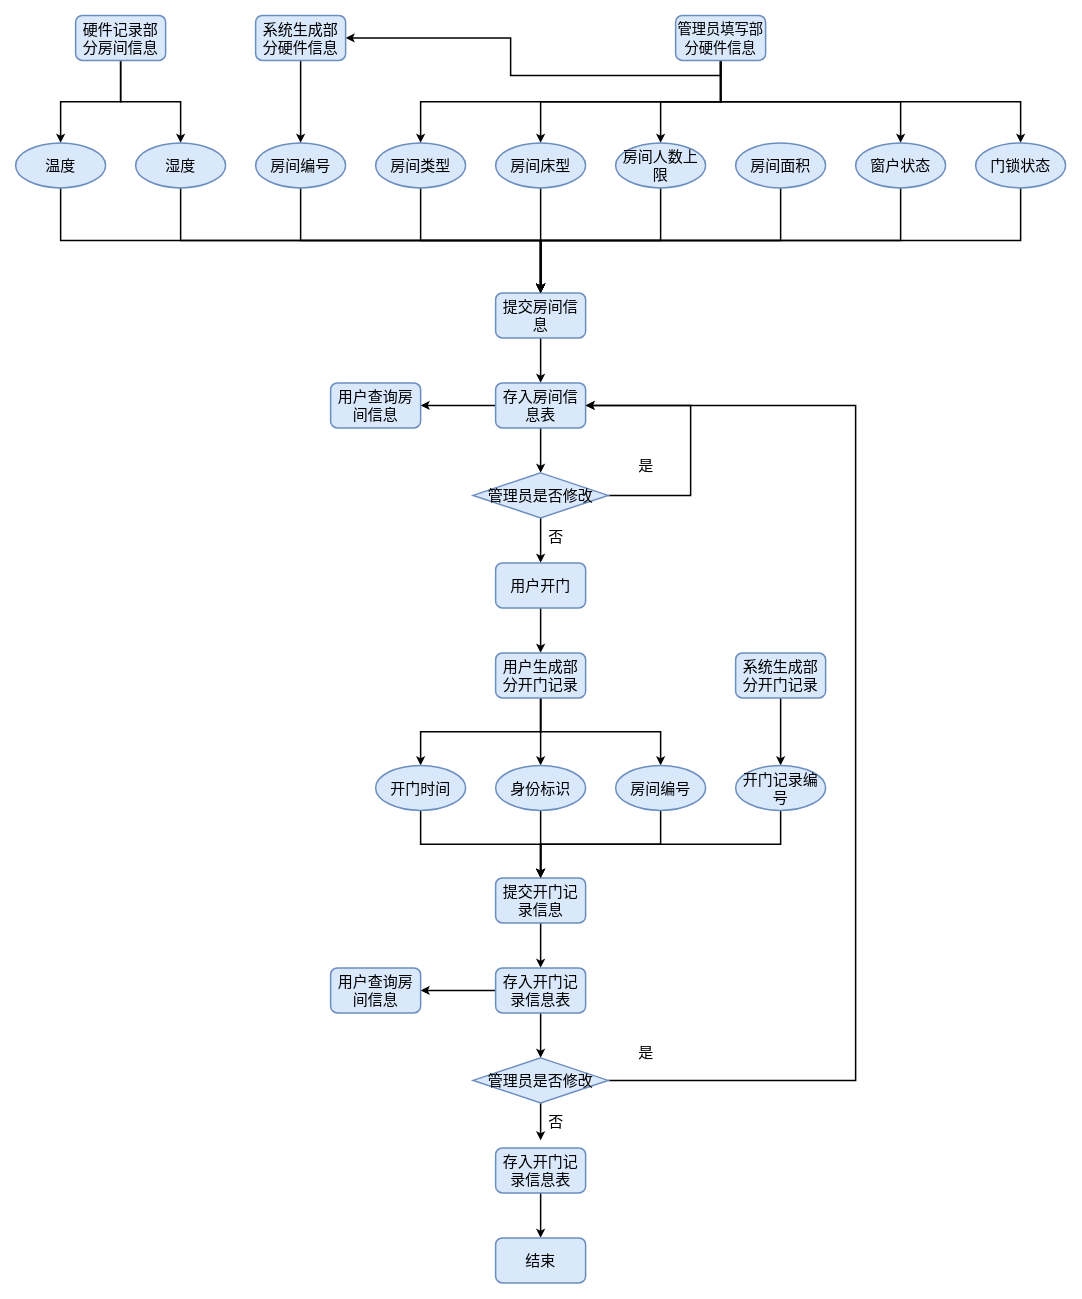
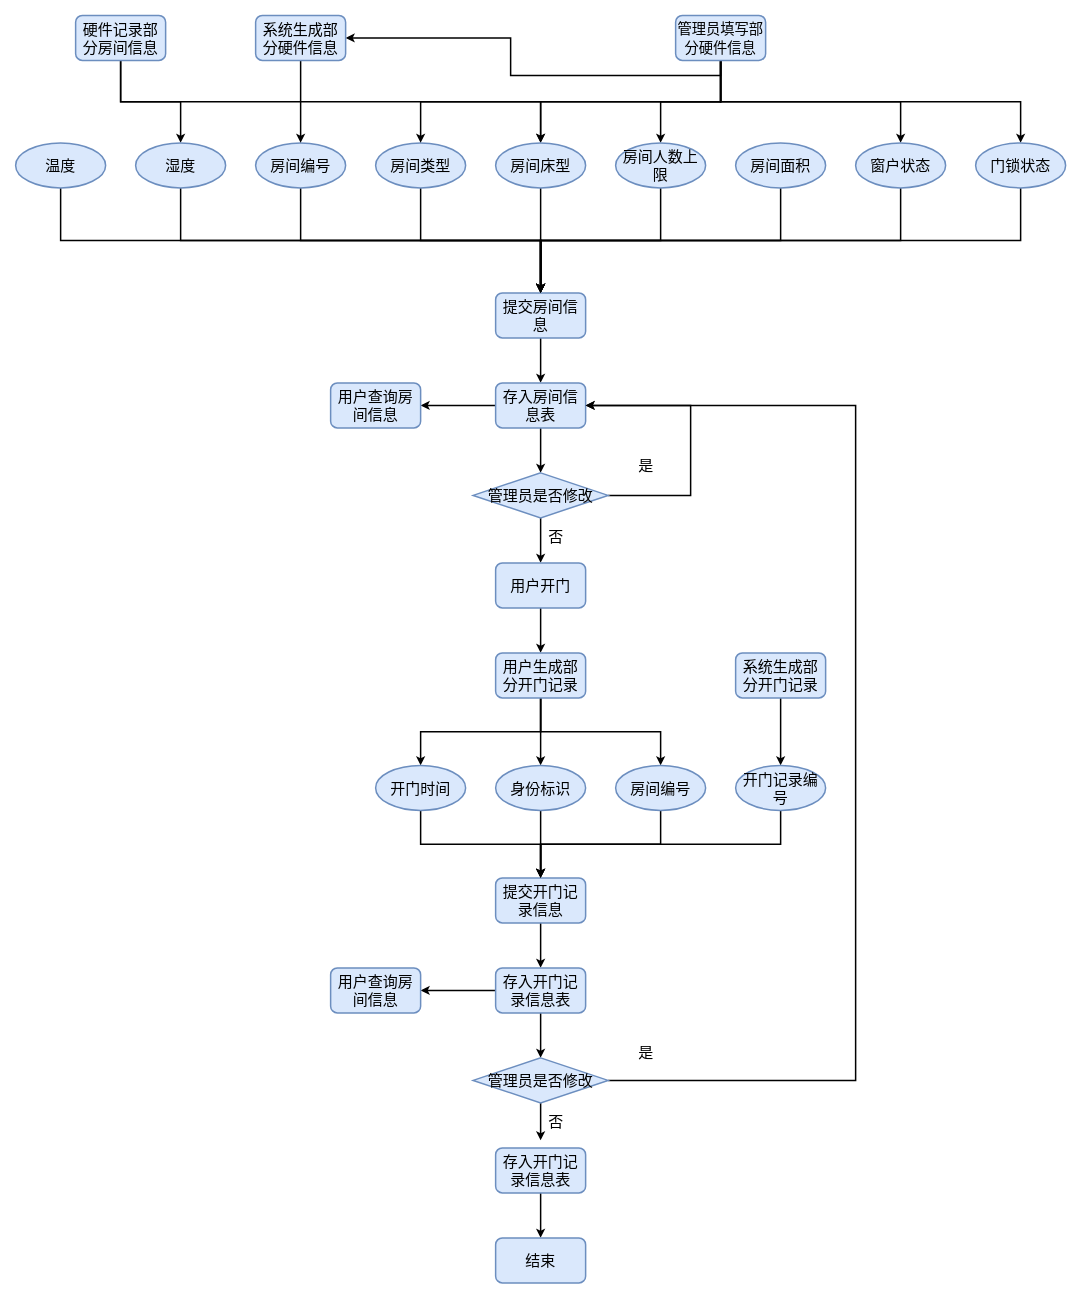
(72, 102) -> (298, 102)
